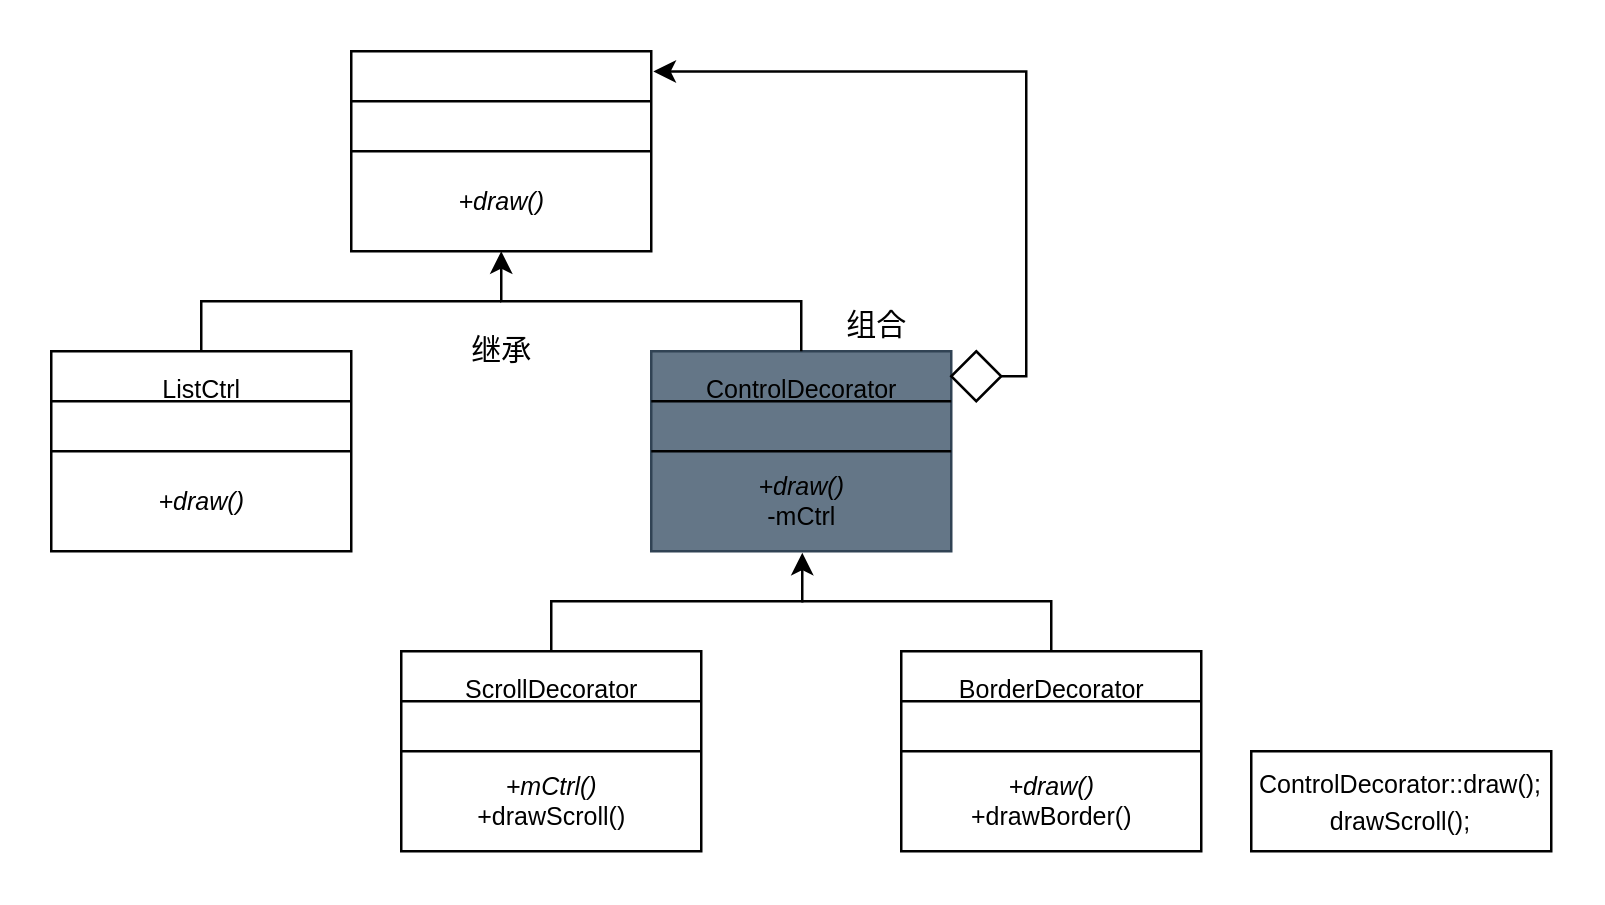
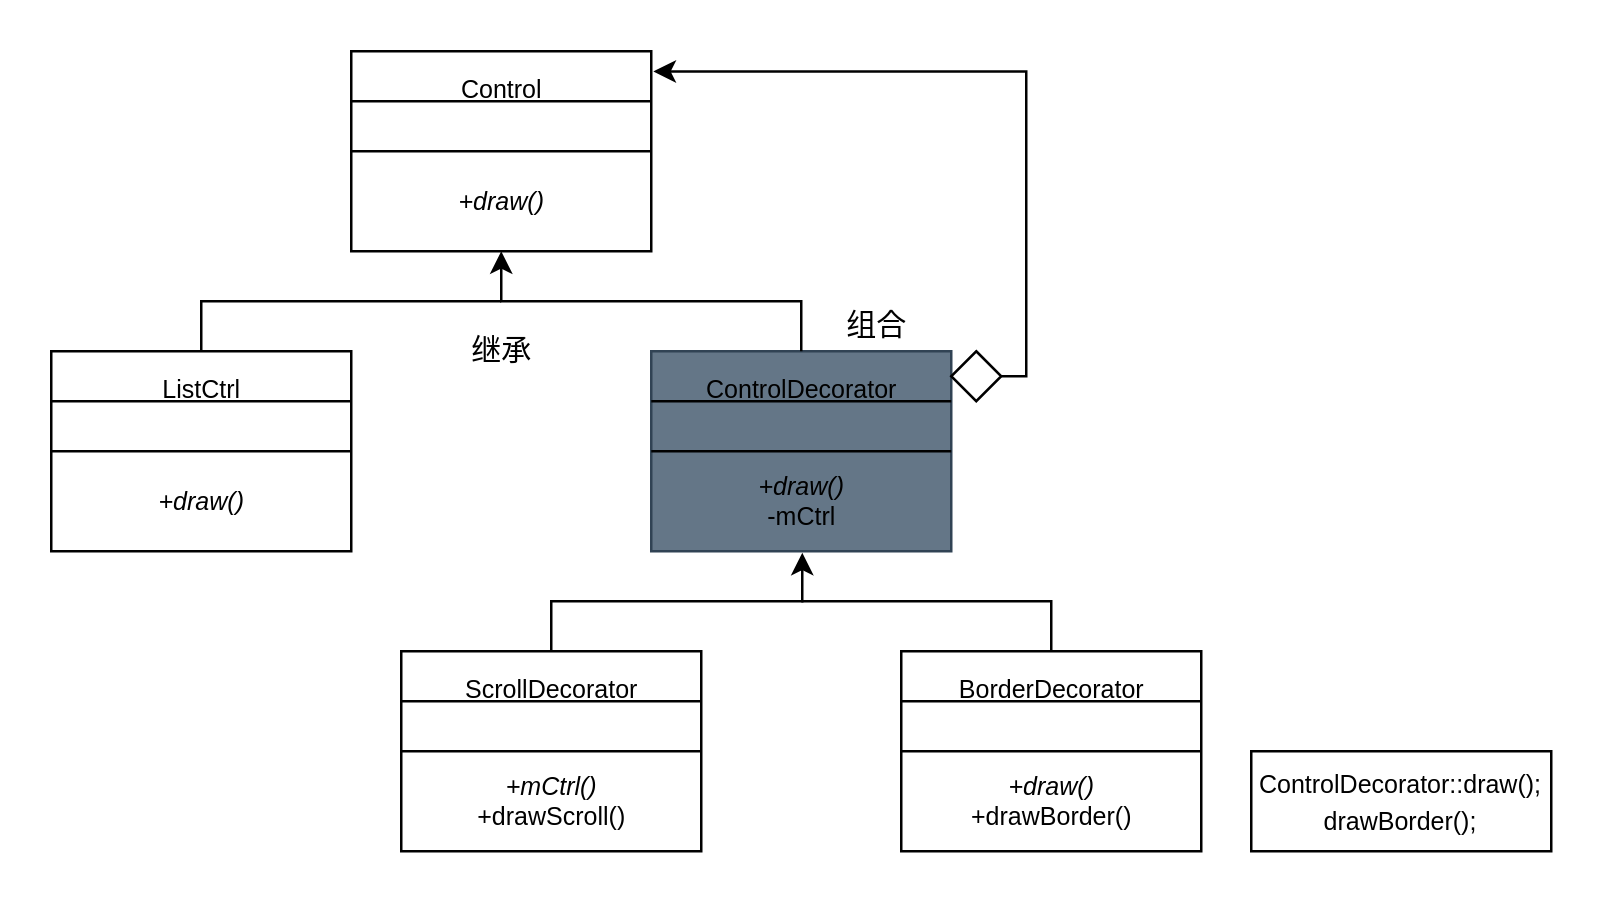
none -> (501, 89)
(1401, 801) -> (1401, 801)
